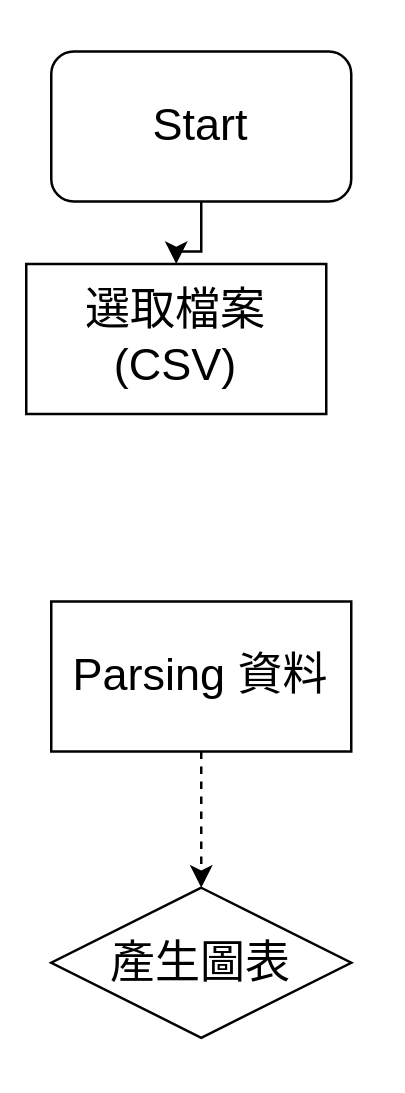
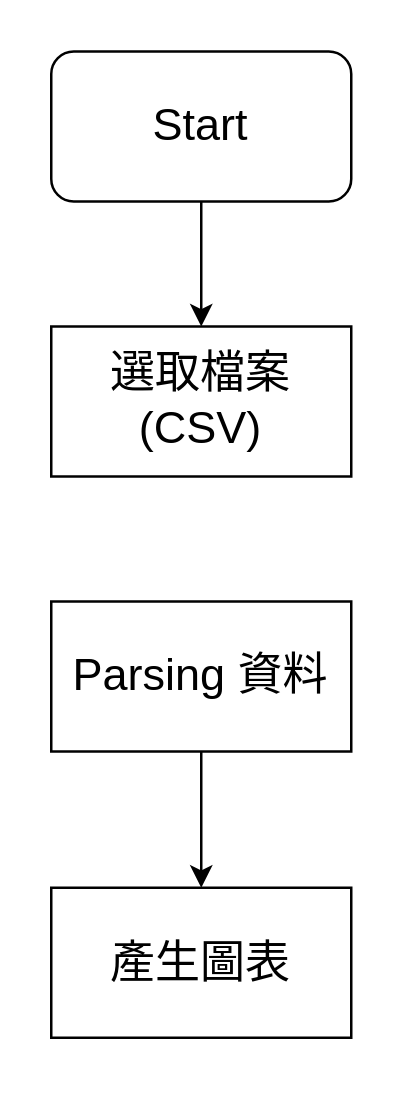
(176, 339) -> (201, 401)
(201, 812) -> (201, 812)
(201, 963) -> (201, 963)
